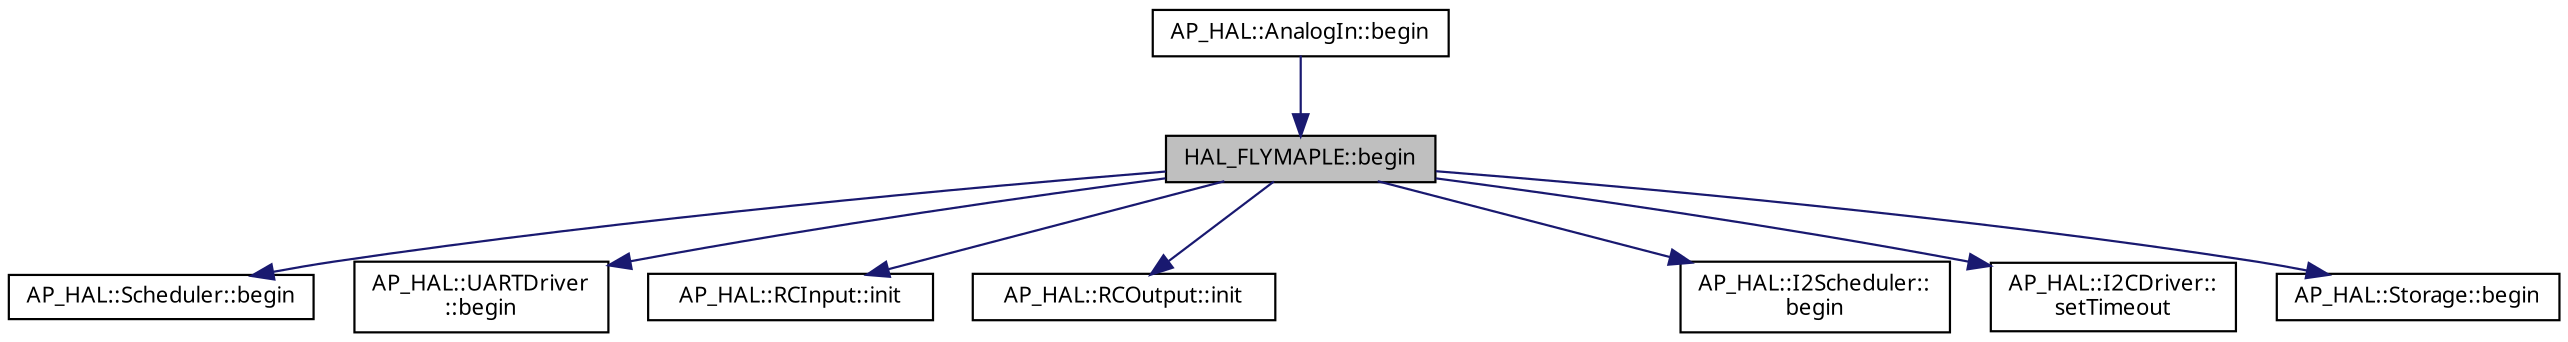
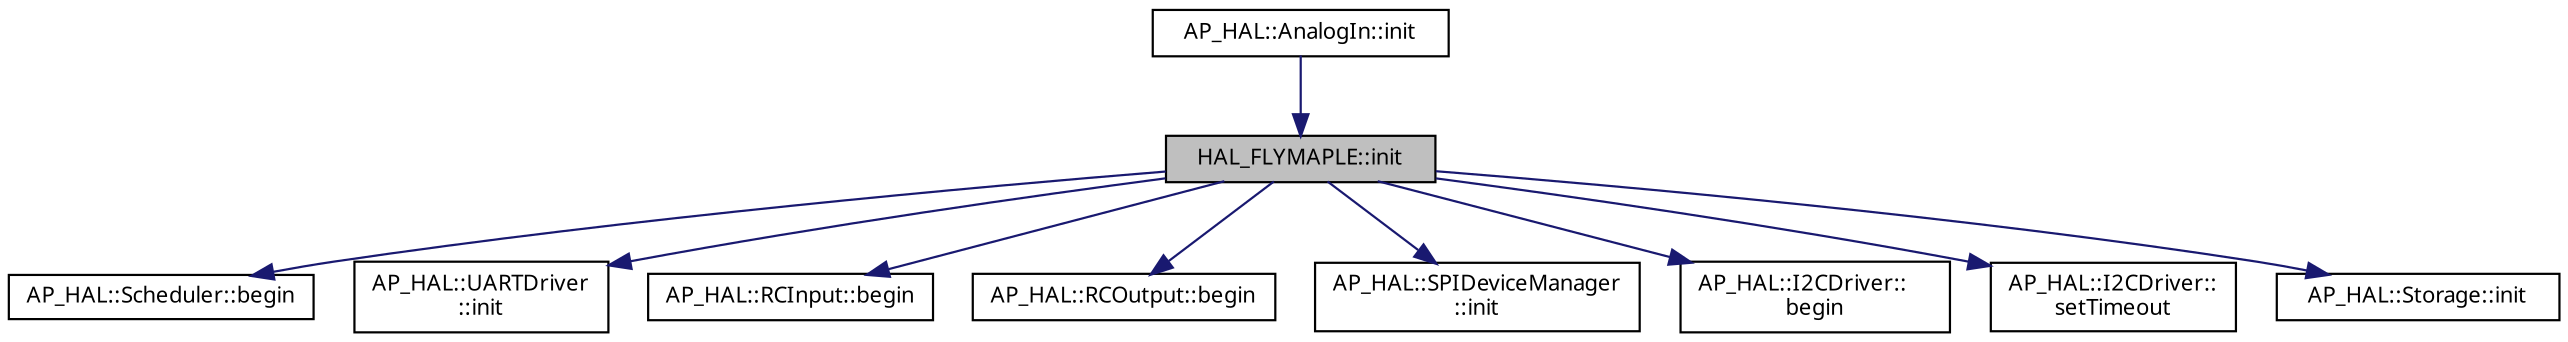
(1301, 33) -> (1301, 33)
(1301, 159) -> (1301, 159)
(481, 297) -> (481, 297)
(791, 297) -> (791, 297)
(1124, 297) -> (1124, 297)
none -> (1477, 297)
(1815, 297) -> (1815, 297)
(2418, 297) -> (2418, 297)
